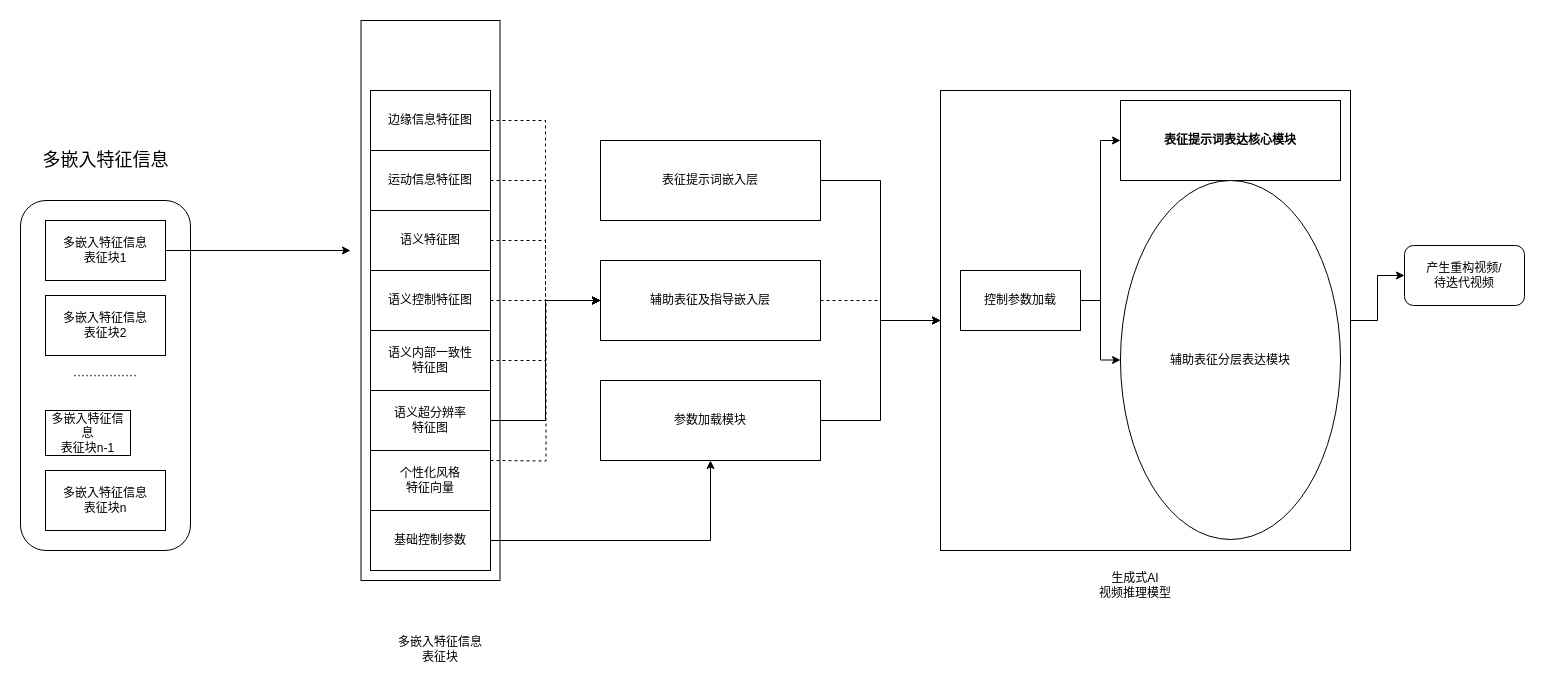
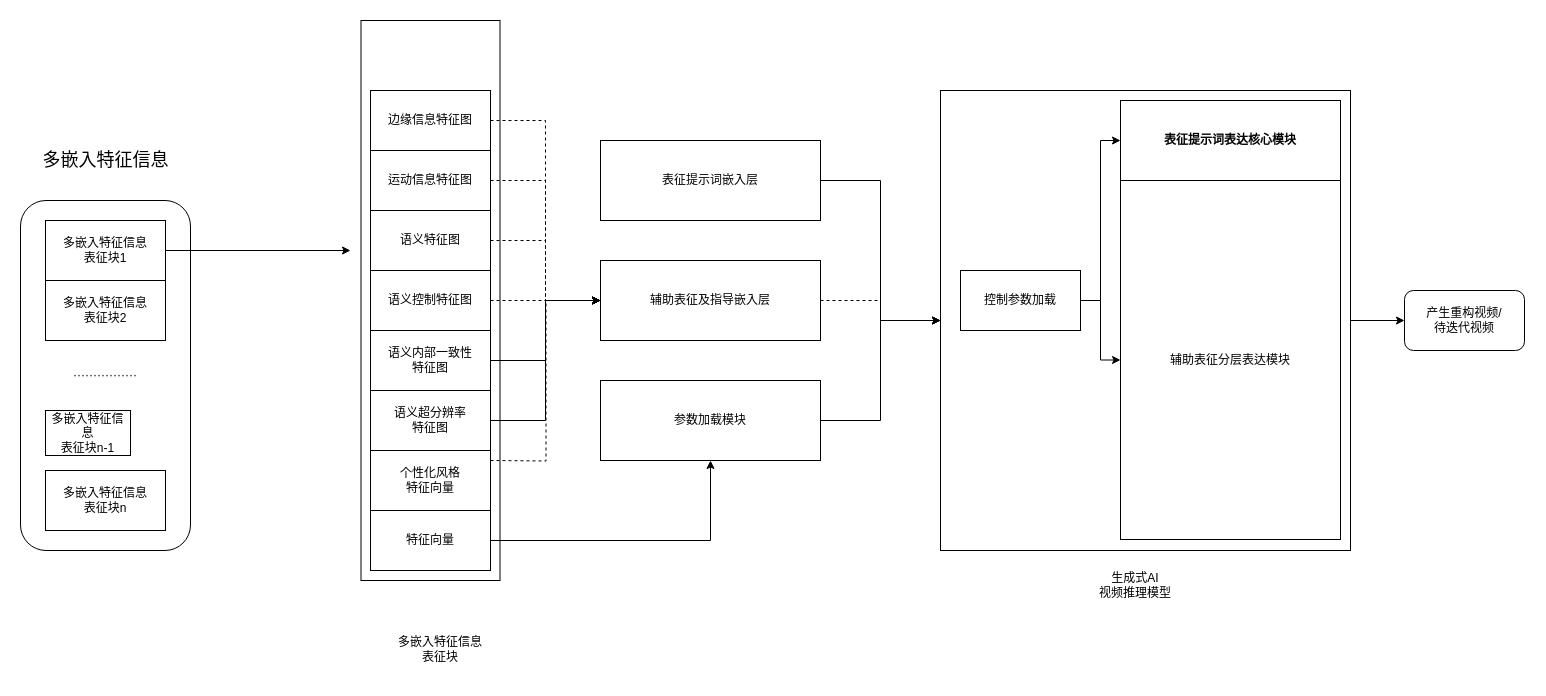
(1465, 276) -> (1465, 321)
(106, 326) -> (106, 311)
(1231, 360) -> (1231, 360)
(517, 361) -> (517, 361)
(431, 541) -> (431, 541)
